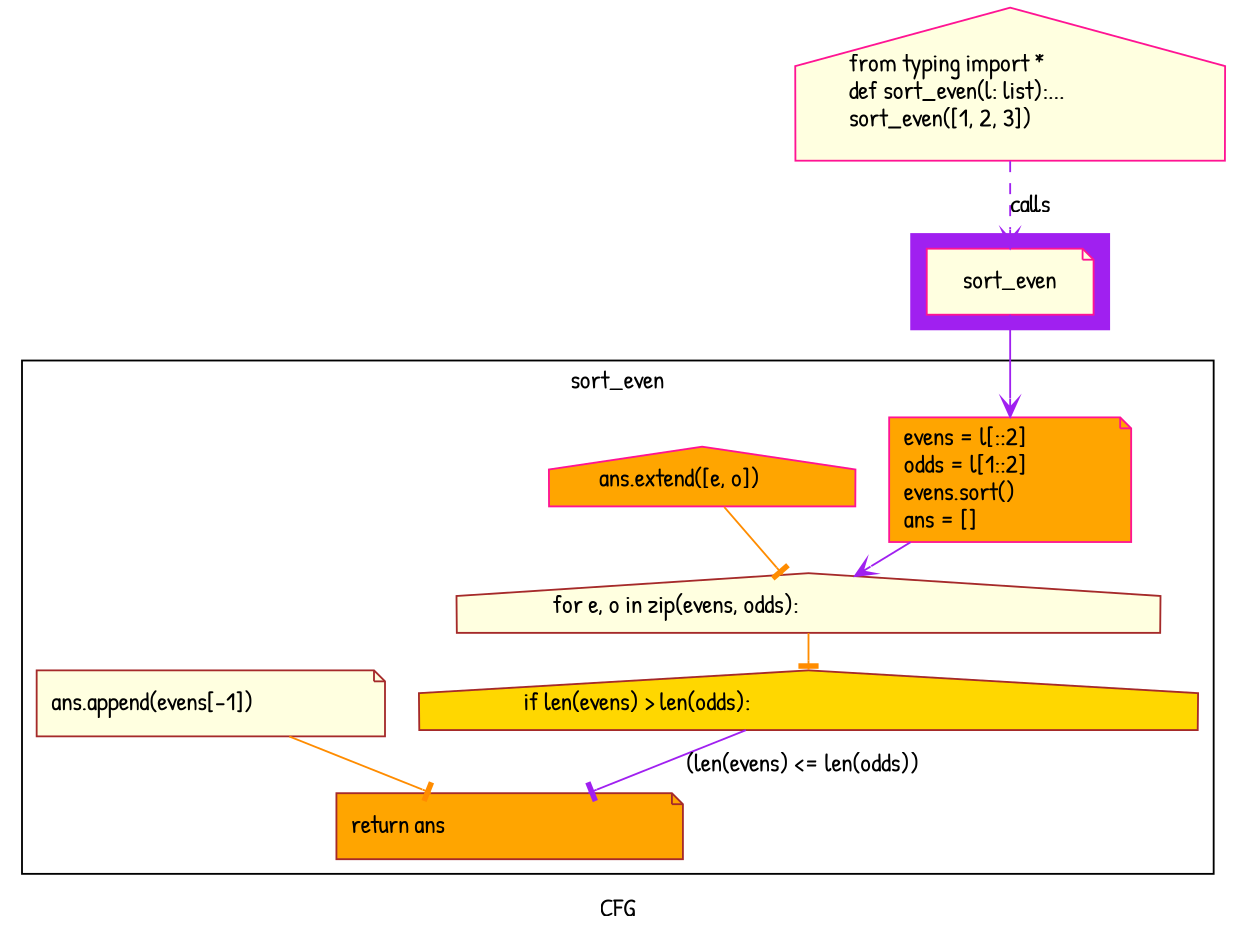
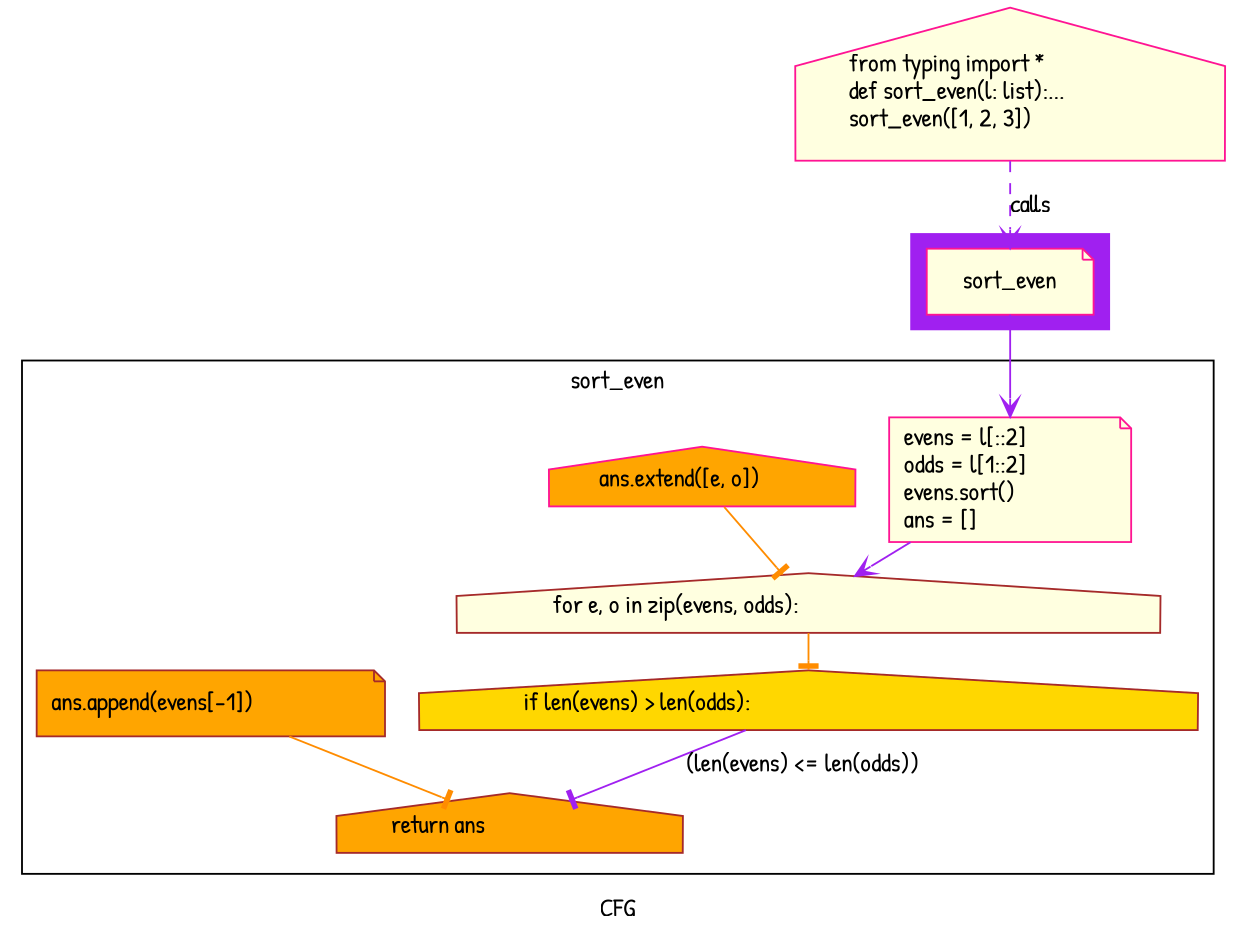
(1010, 480) -> (1010, 480)
(211, 703) -> (211, 703)
(510, 826) -> (510, 826)
